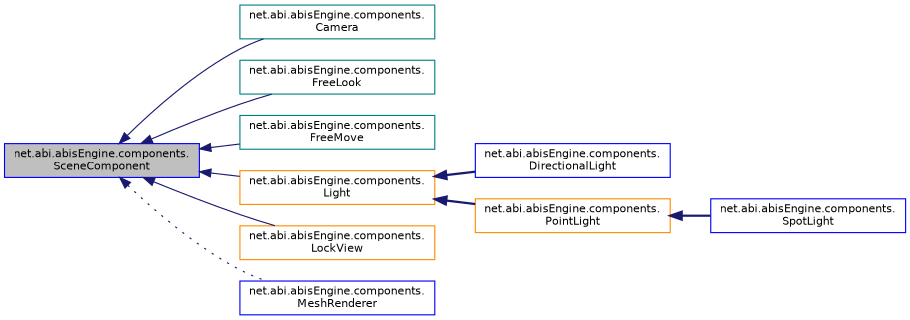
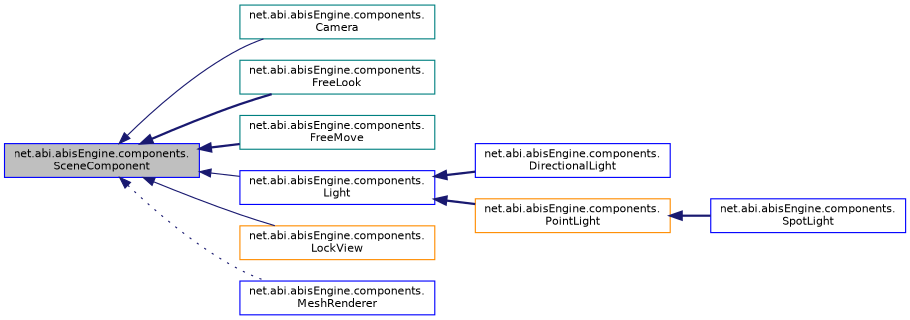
(211, 115) -> (211, 115)
(225, 146) -> (225, 146)
(337, 188) -> (337, 188)
